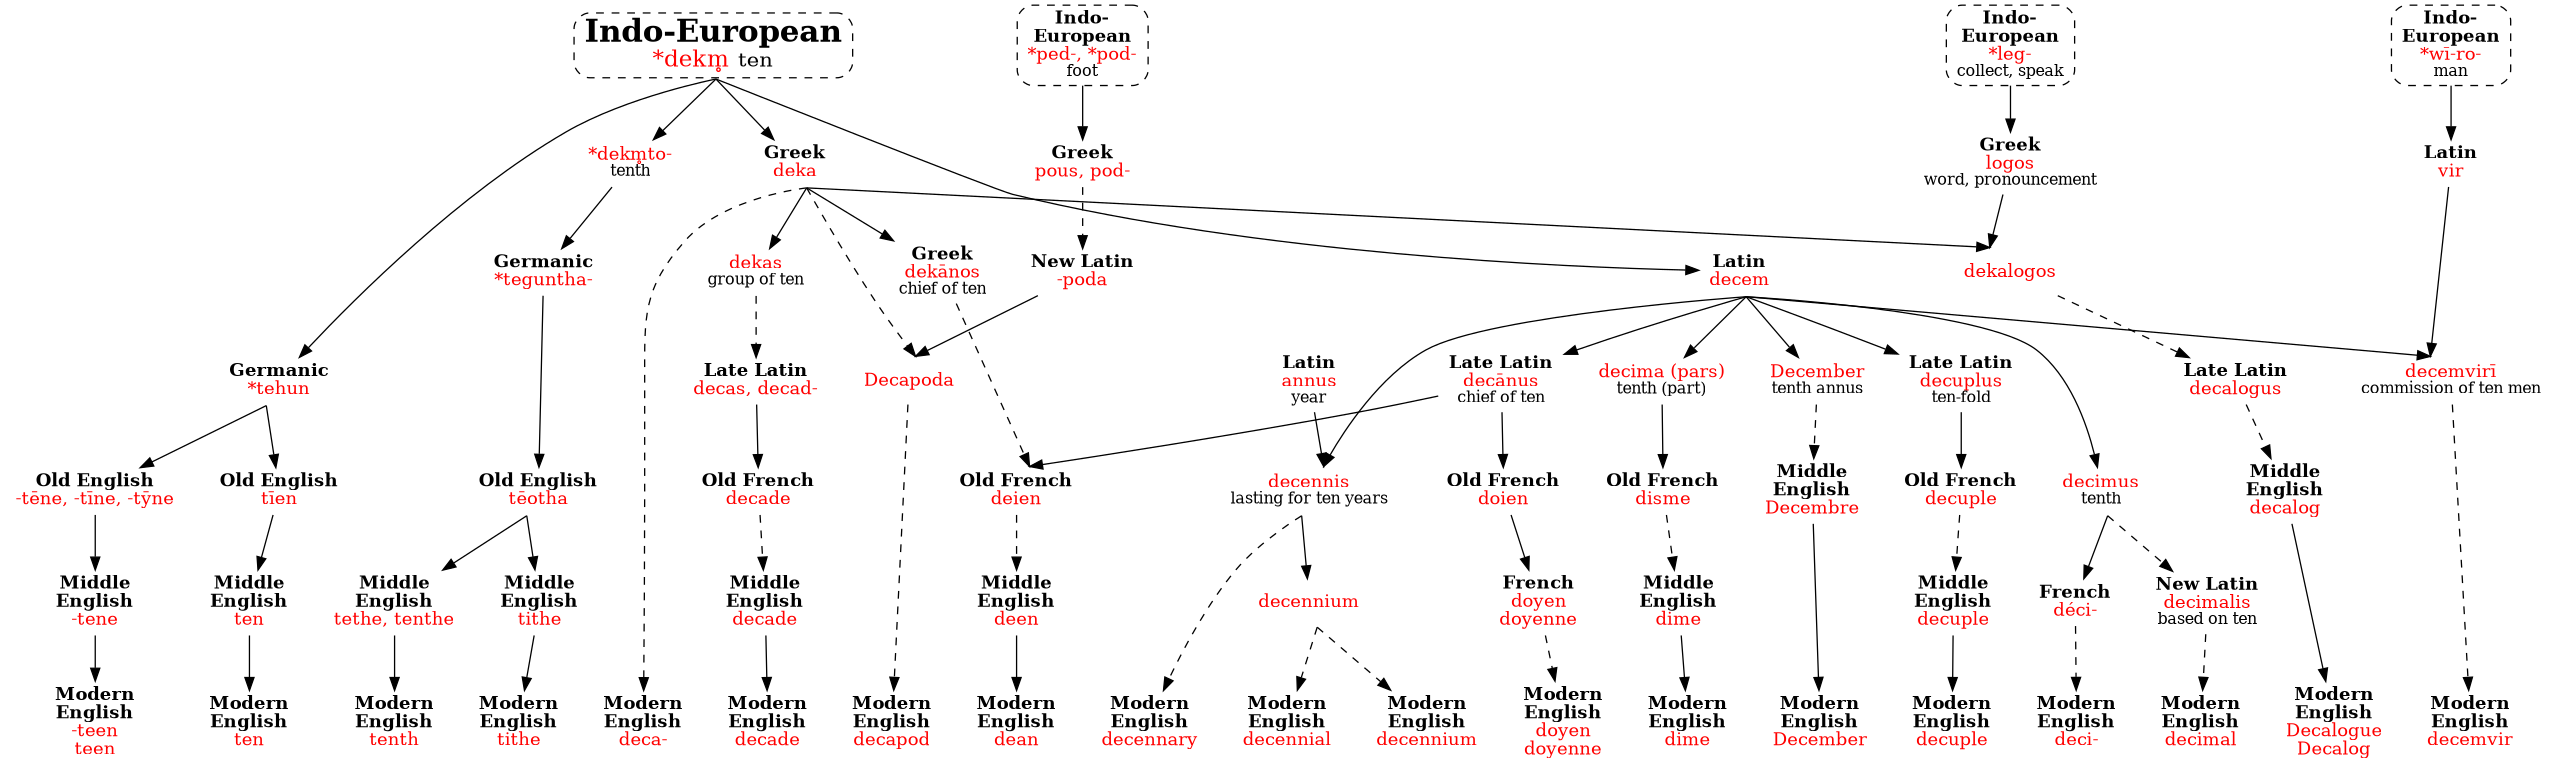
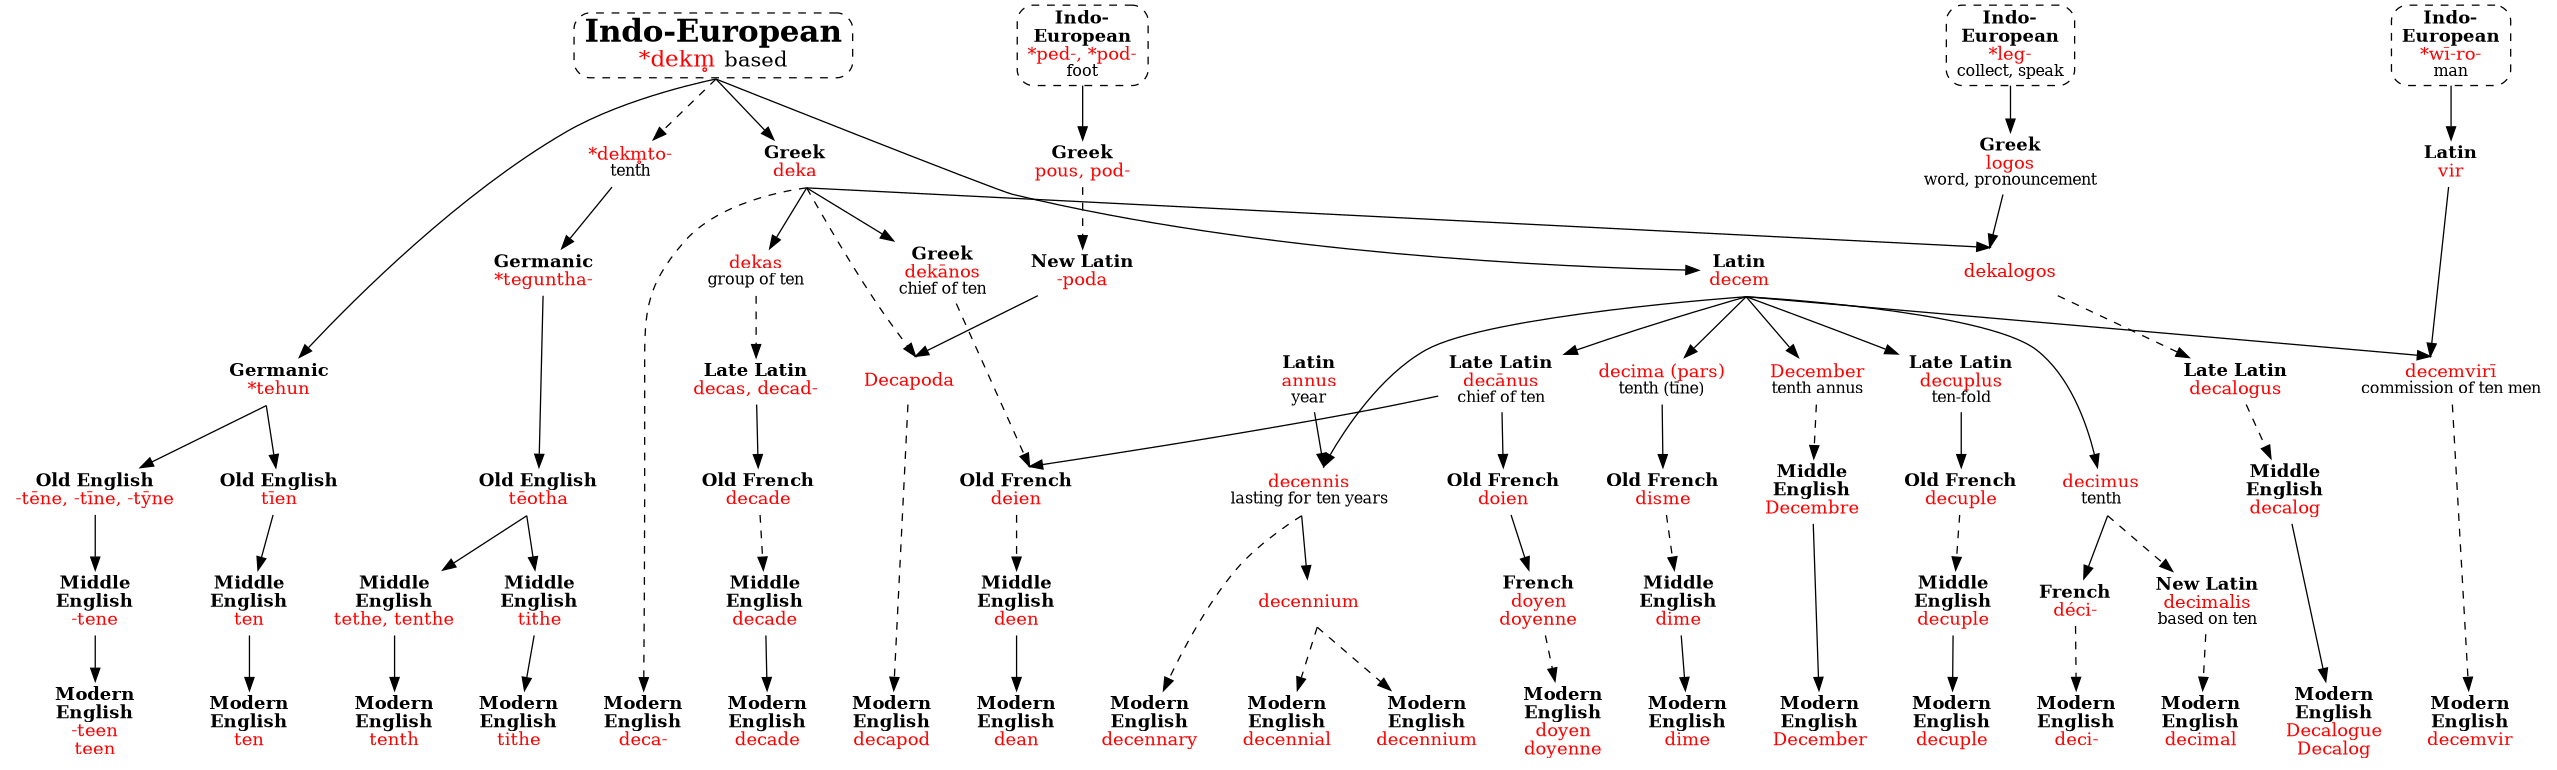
(756, 60) -> (756, 60)
(689, 105) -> (689, 105)
(1662, 389) -> (1662, 389)
